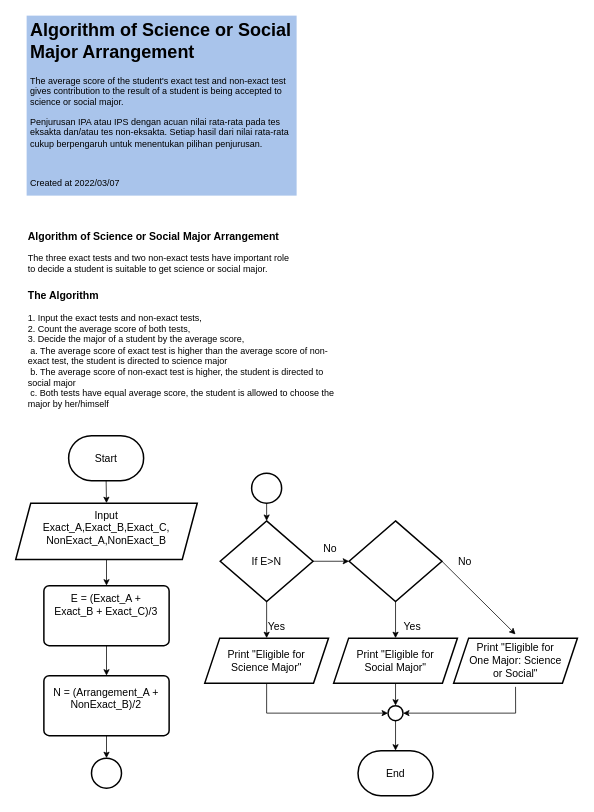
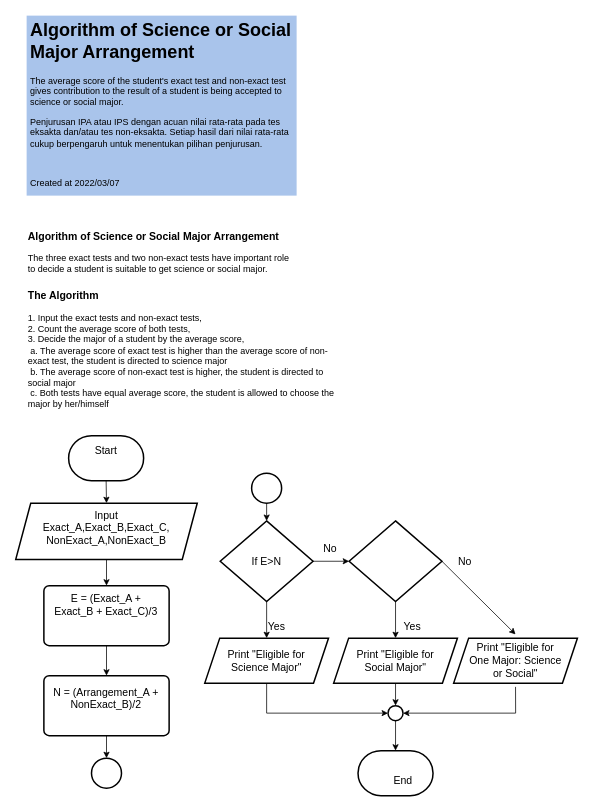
(106, 458) -> (106, 450)
(396, 773) -> (403, 780)
